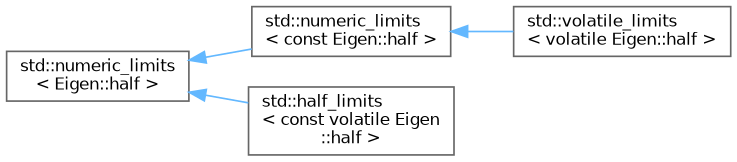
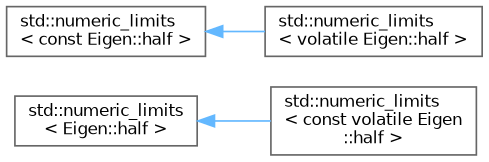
(622, 31) -> (374, 31)
(229, 53) -> none
(351, 121) -> (374, 121)
